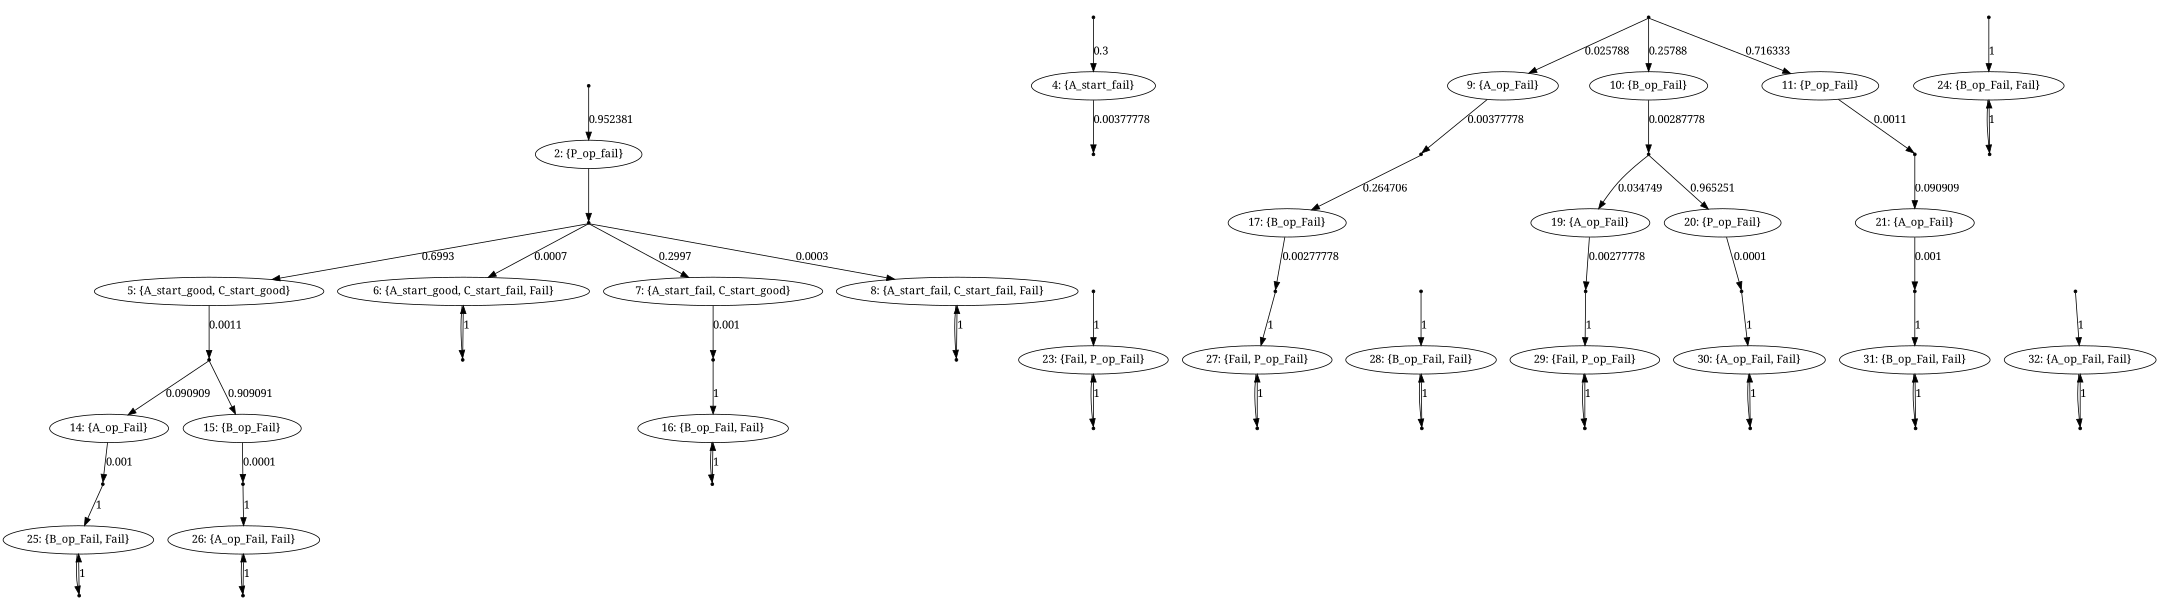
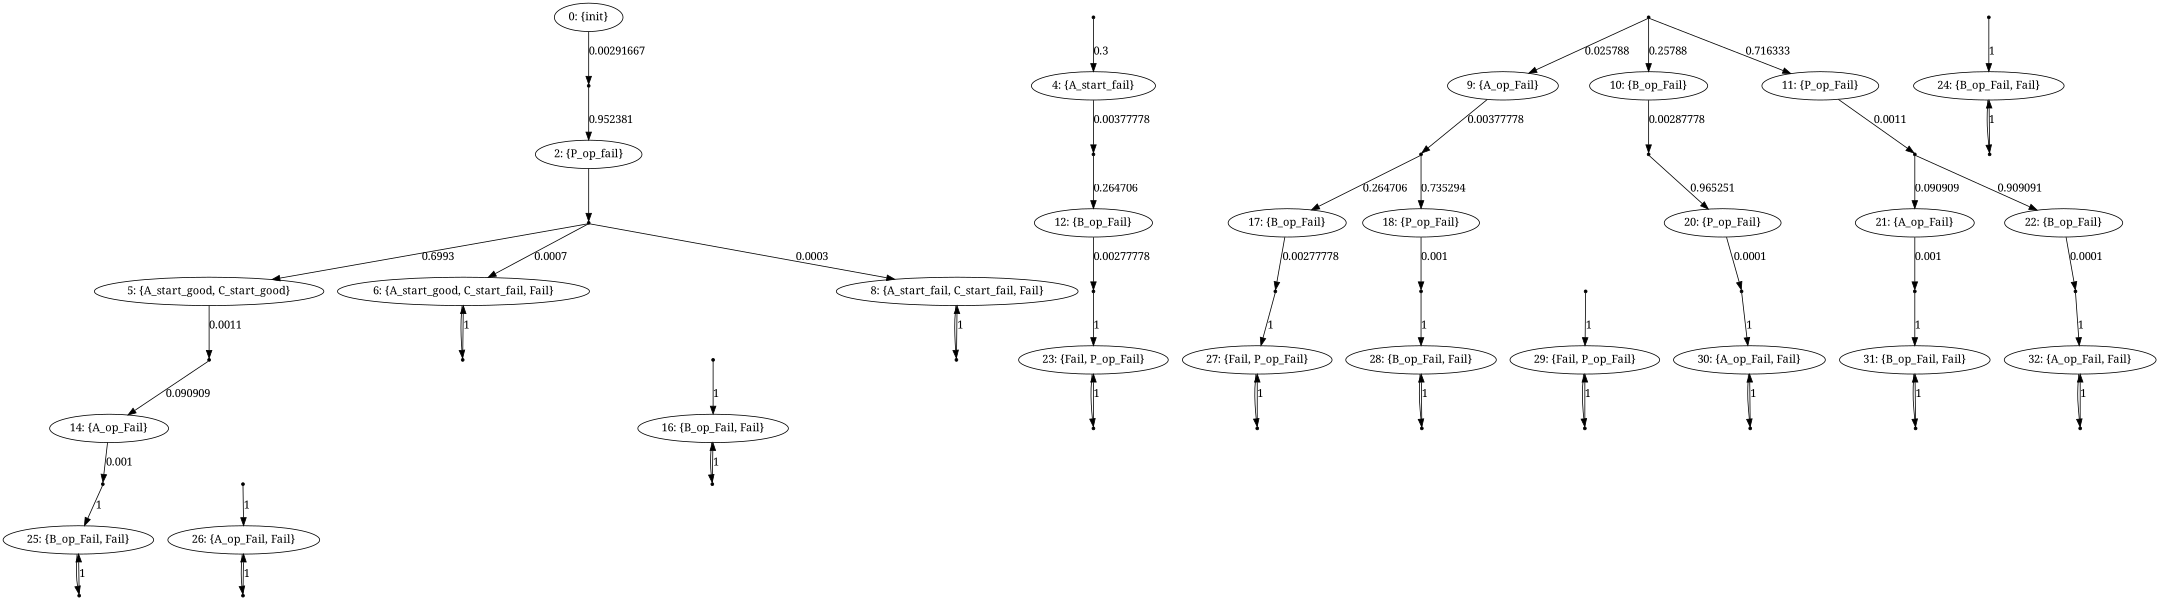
none -> (589, 17)
none -> (1093, 223)
none -> (1421, 223)
(1590, 223) -> none
none -> (2064, 223)
(713, 291) -> none
(242, 428) -> none
